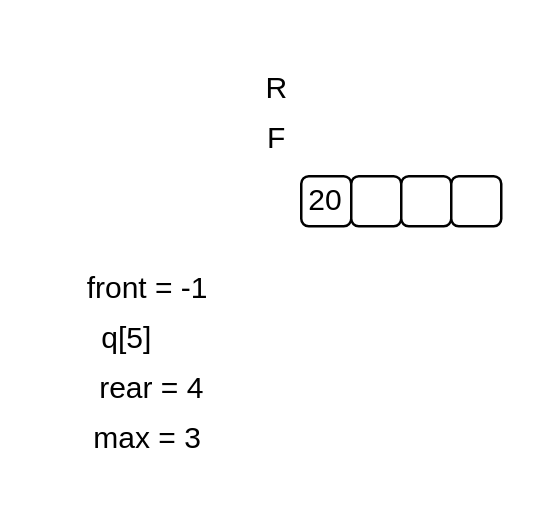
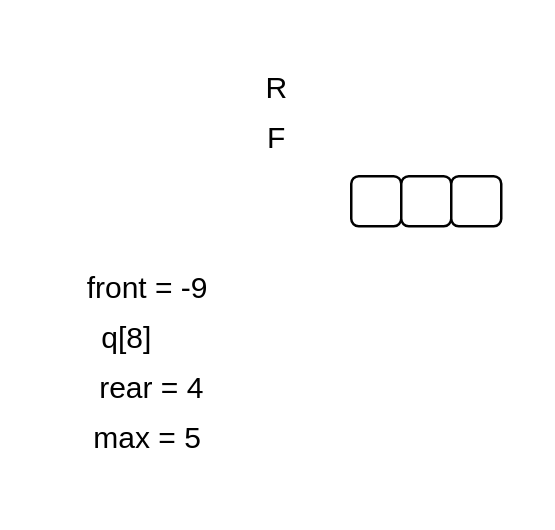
(326, 201) -> none
(153, 289) -> (153, 289)
(128, 339) -> (128, 339)
(153, 439) -> (153, 439)
